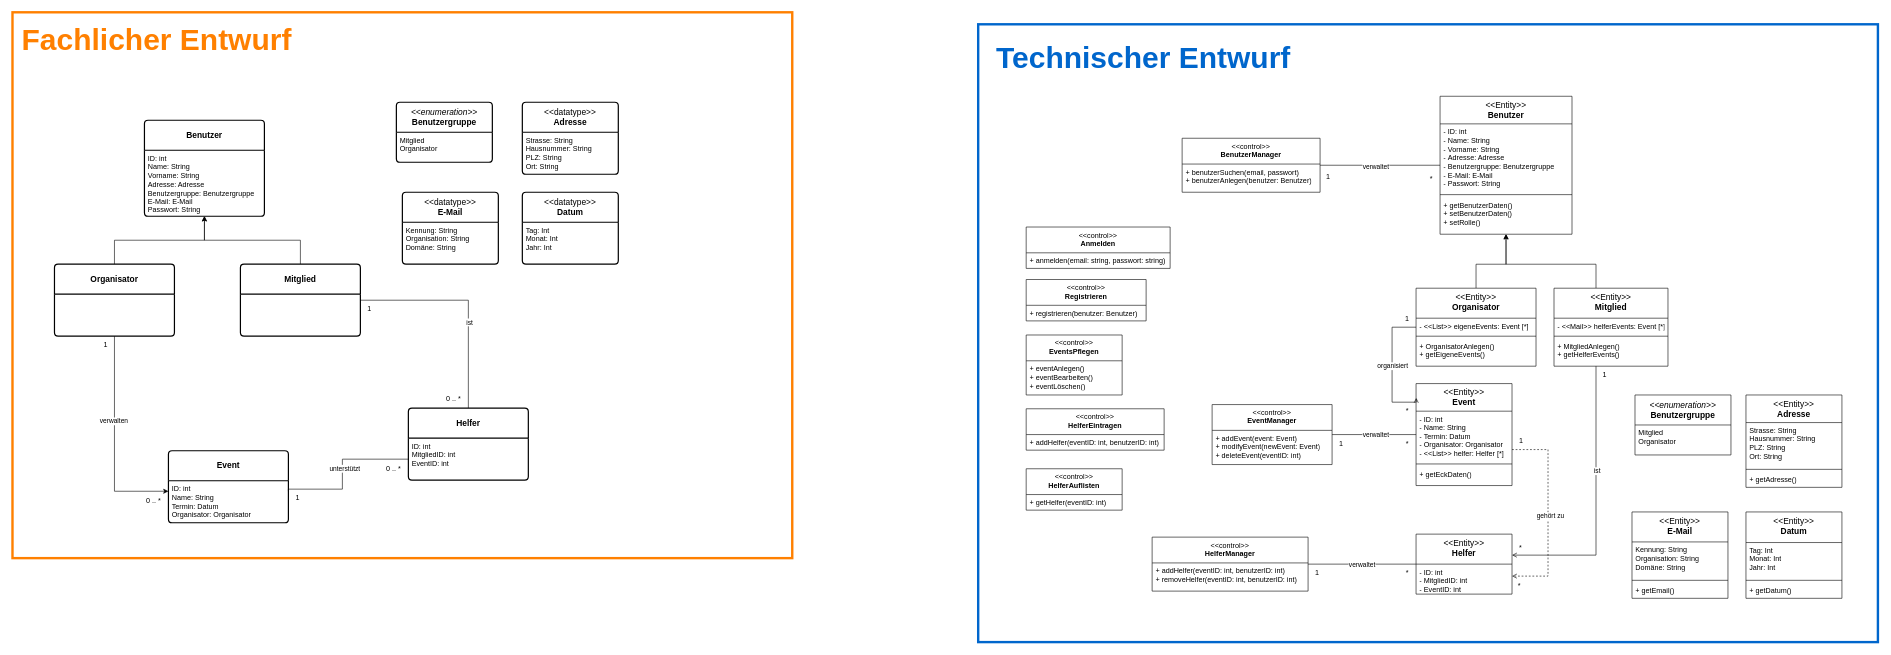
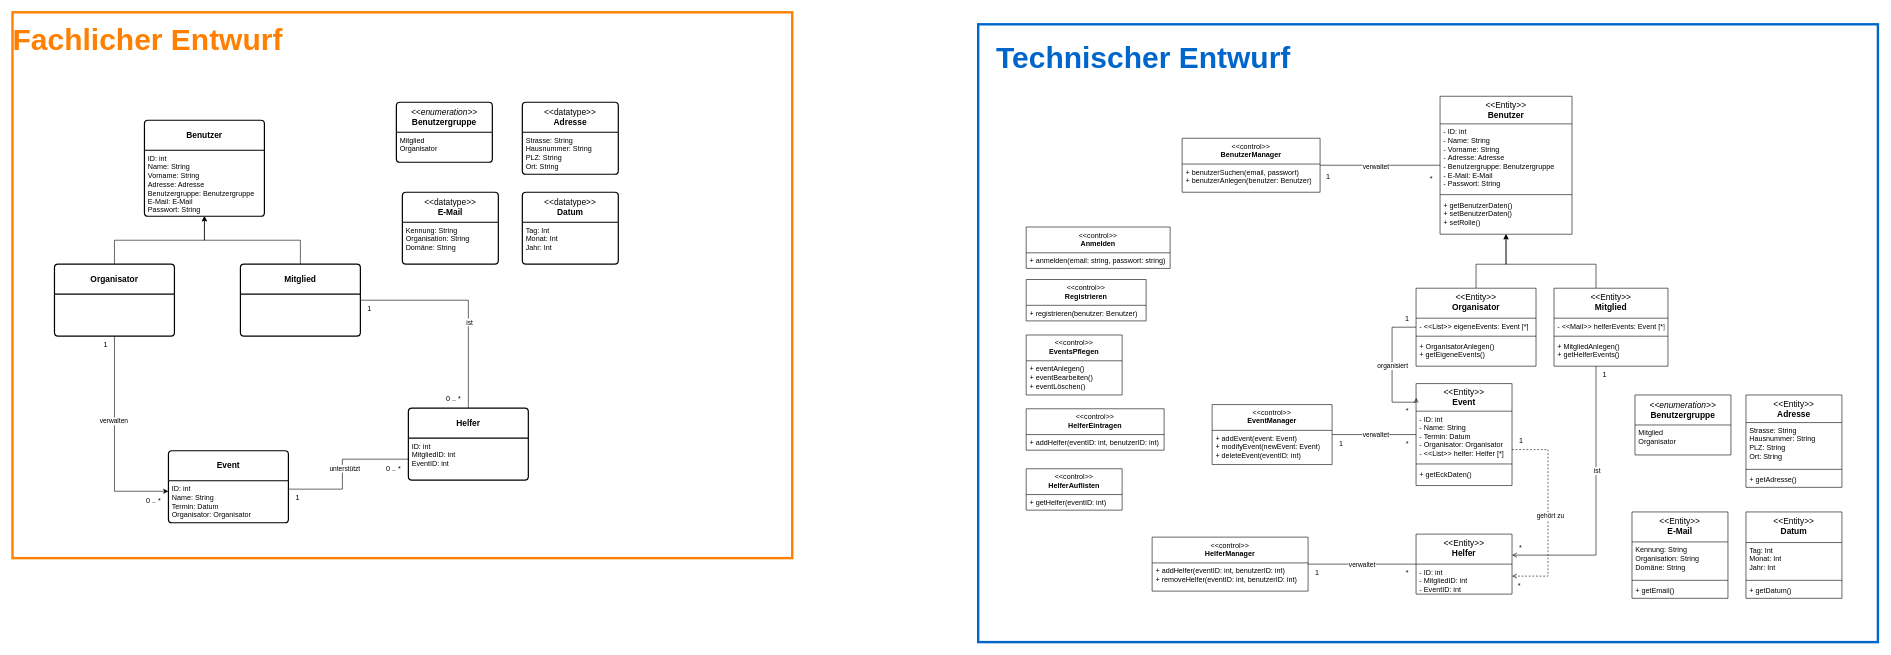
(156, 39) -> (147, 39)
